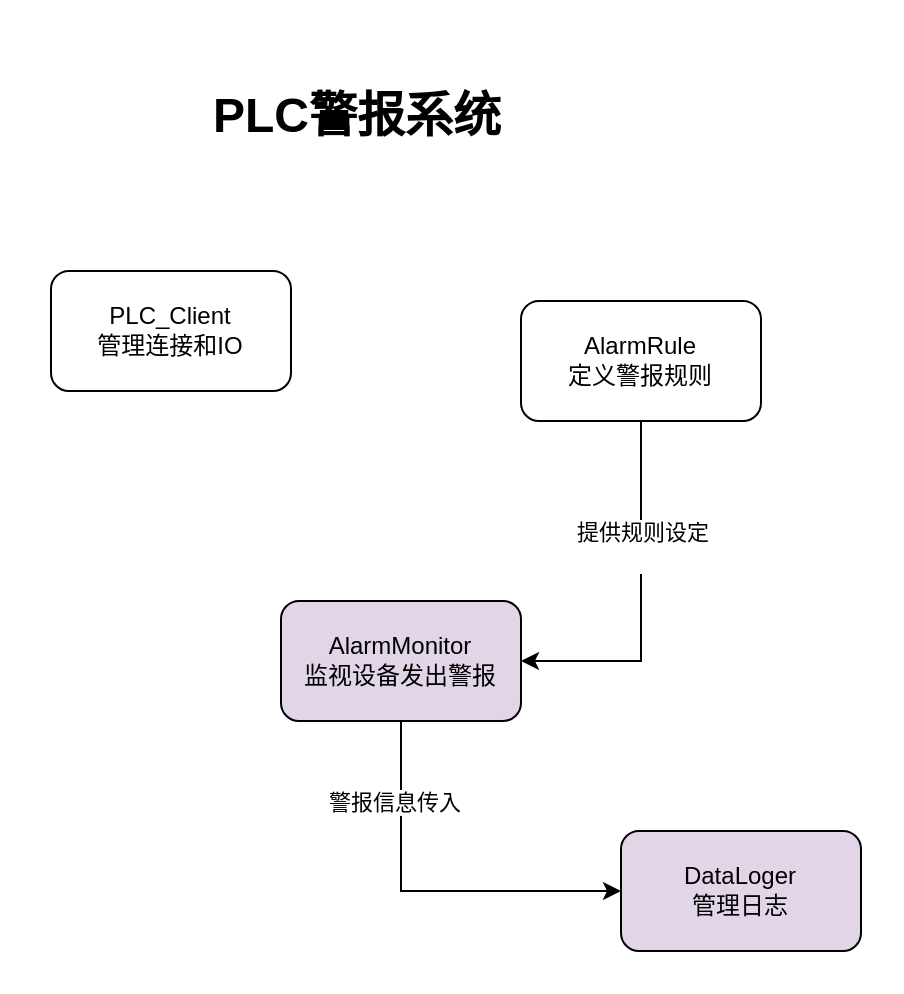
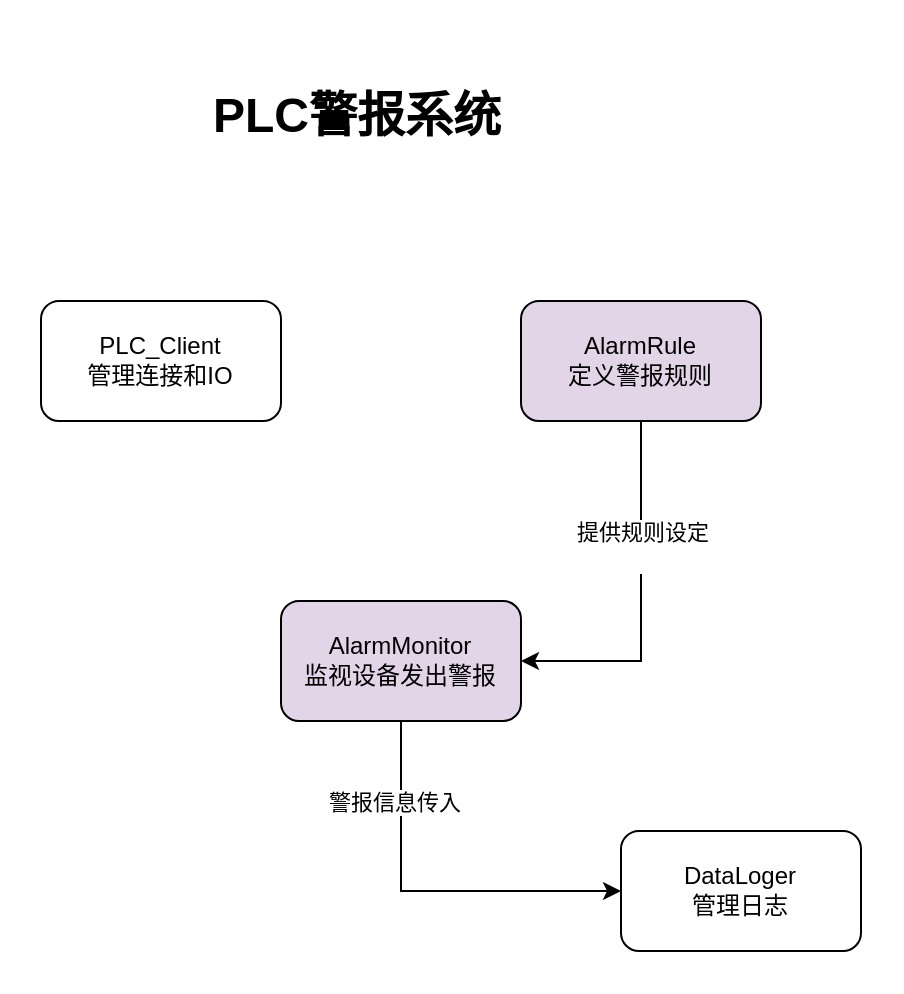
(171, 331) -> (161, 361)
(641, 361) -> (641, 361)
(741, 891) -> (741, 891)
